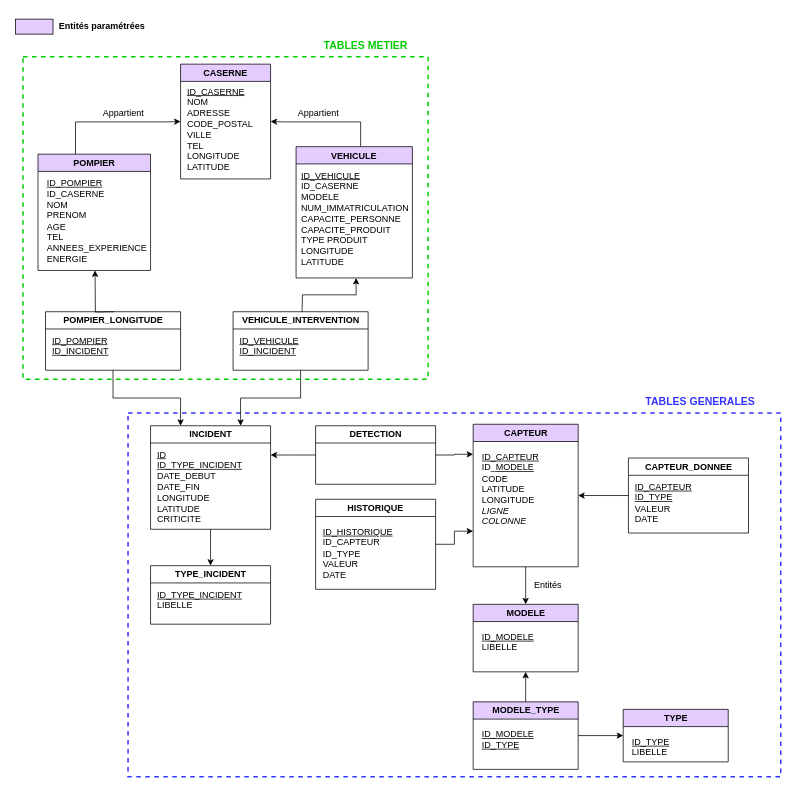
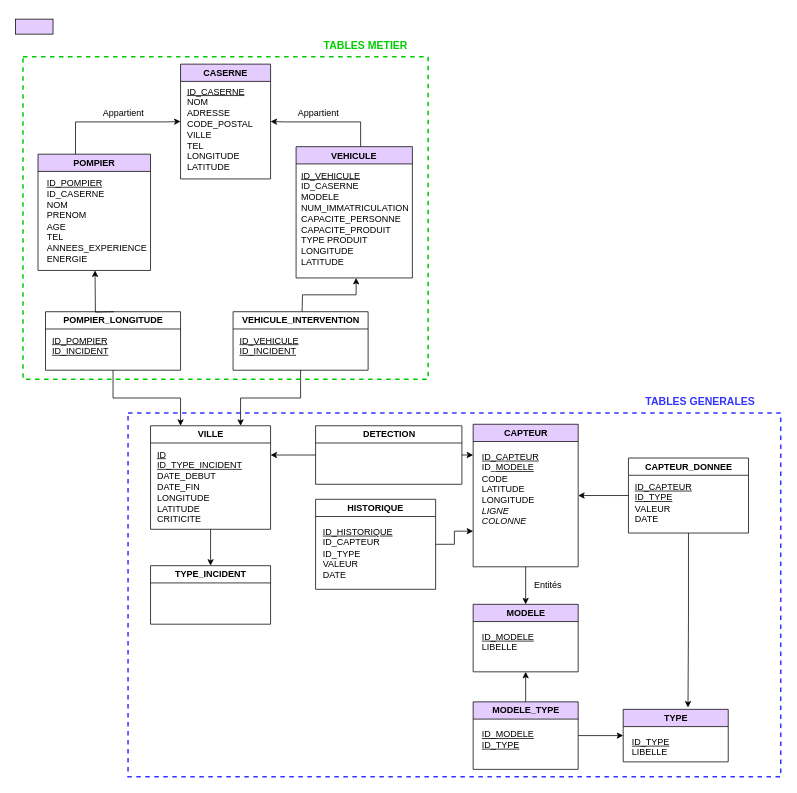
(110, 27) -> none
(211, 435) -> (211, 435)
(375, 455) -> (389, 455)
(201, 596) -> none
none -> (688, 604)
